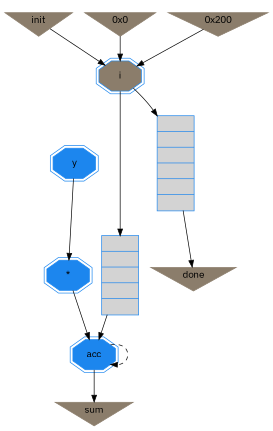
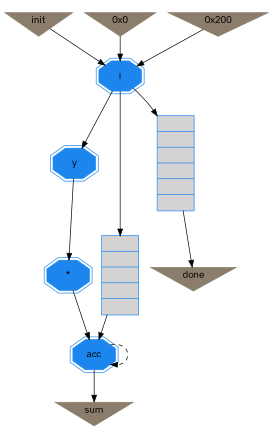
(120, 76) -> (120, 76)
none -> (99, 117)
